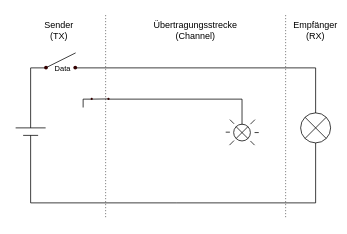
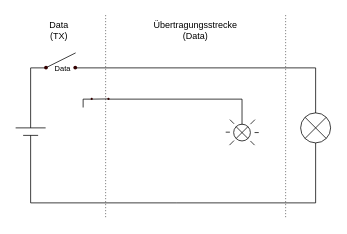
(59, 30) -> (59, 30)
(195, 30) -> (195, 30)
(315, 30) -> none
